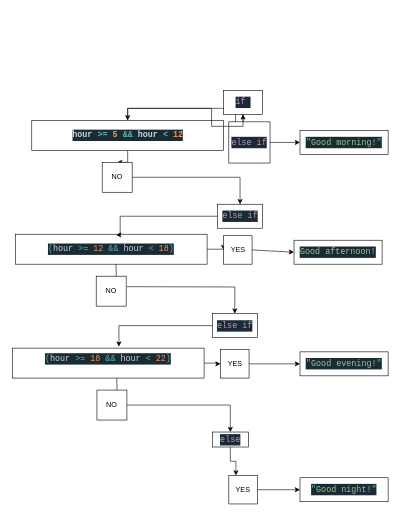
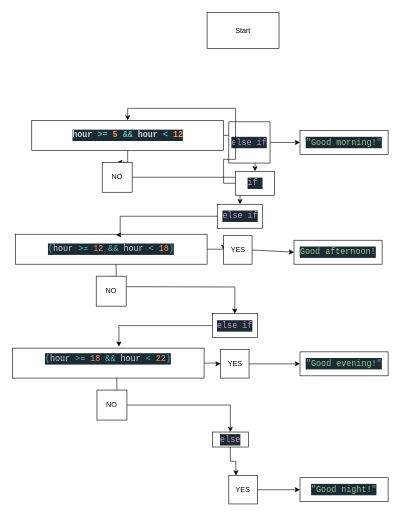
none -> (243, 30)
(243, 102) -> (255, 183)
